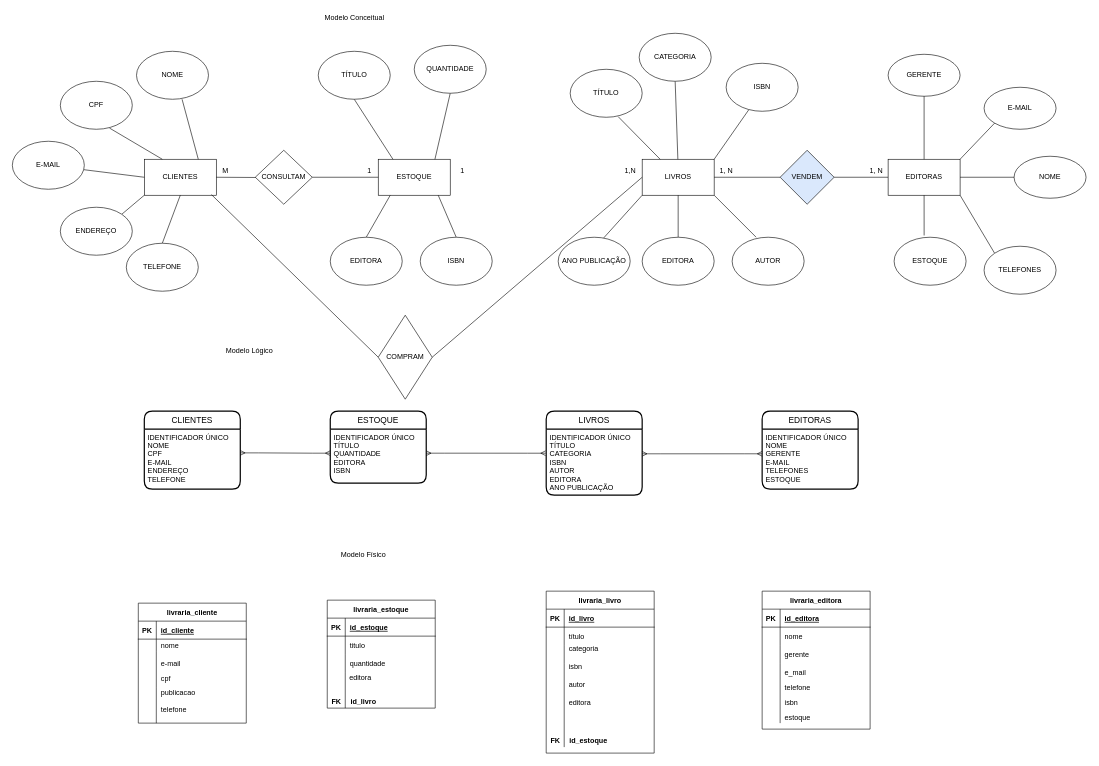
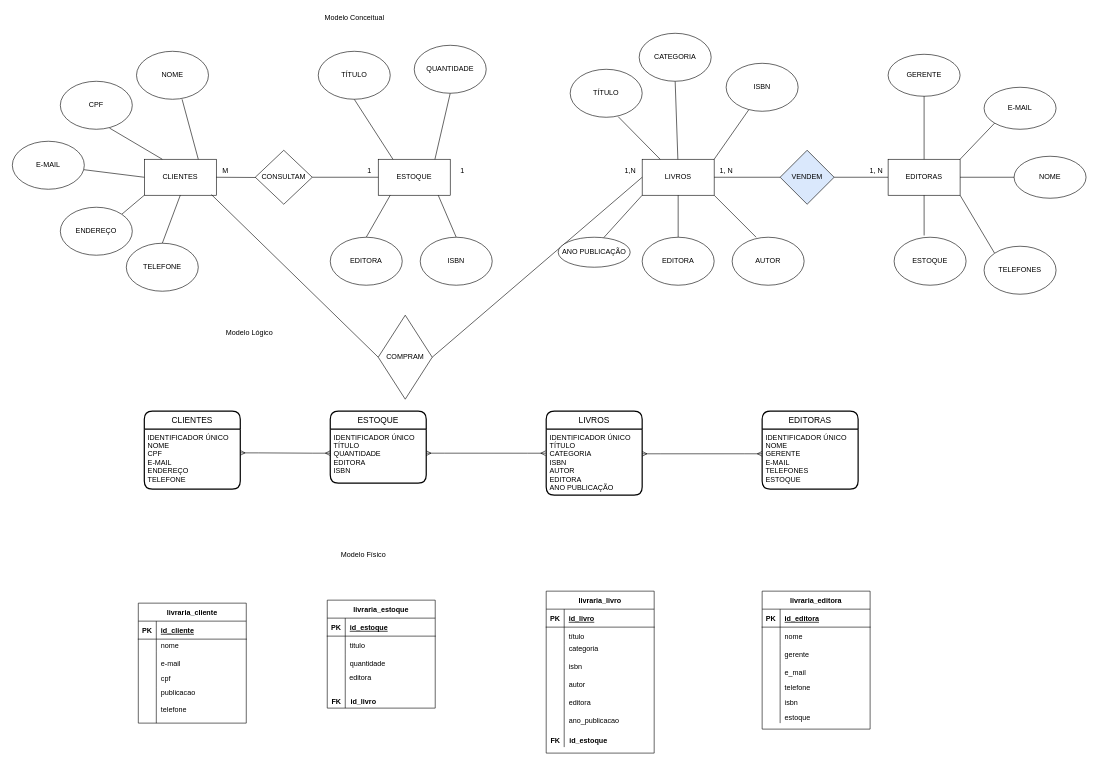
(594, 261) -> (594, 252)
(249, 351) -> (249, 333)
none -> (609, 720)
